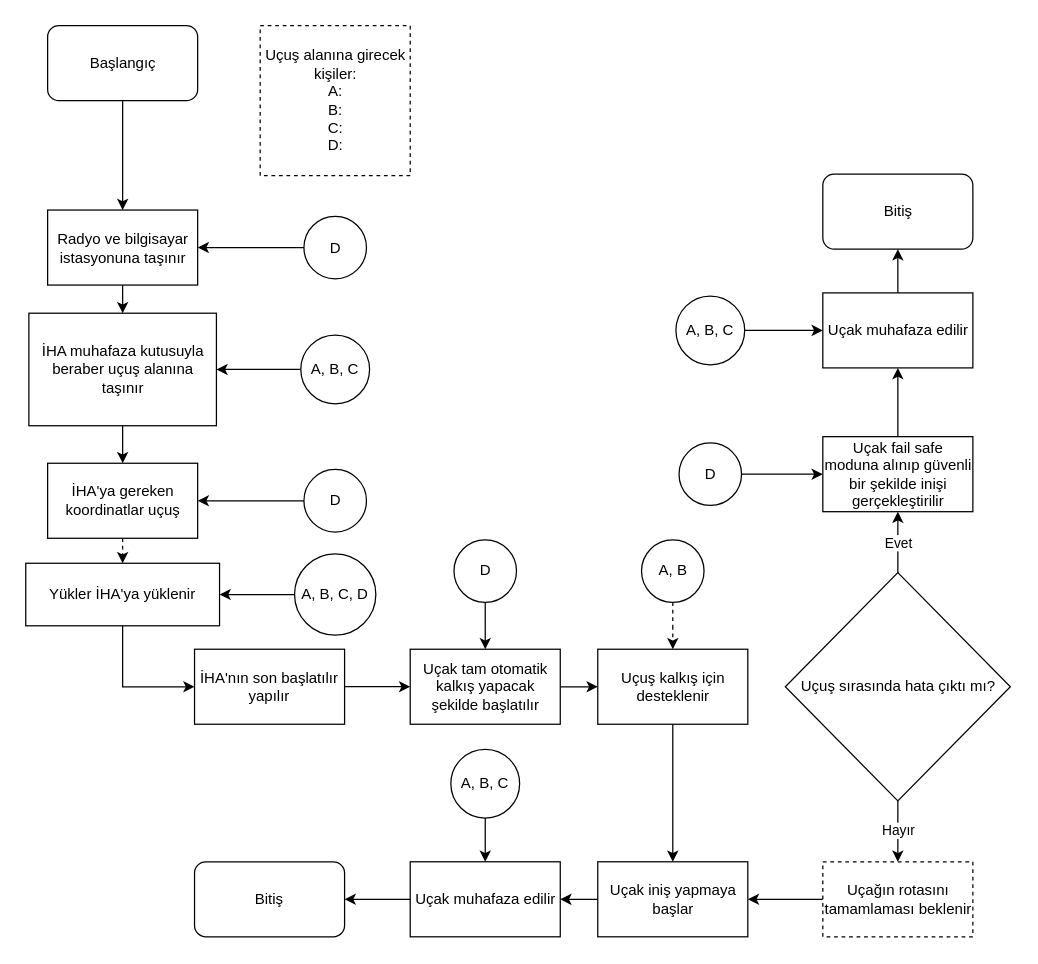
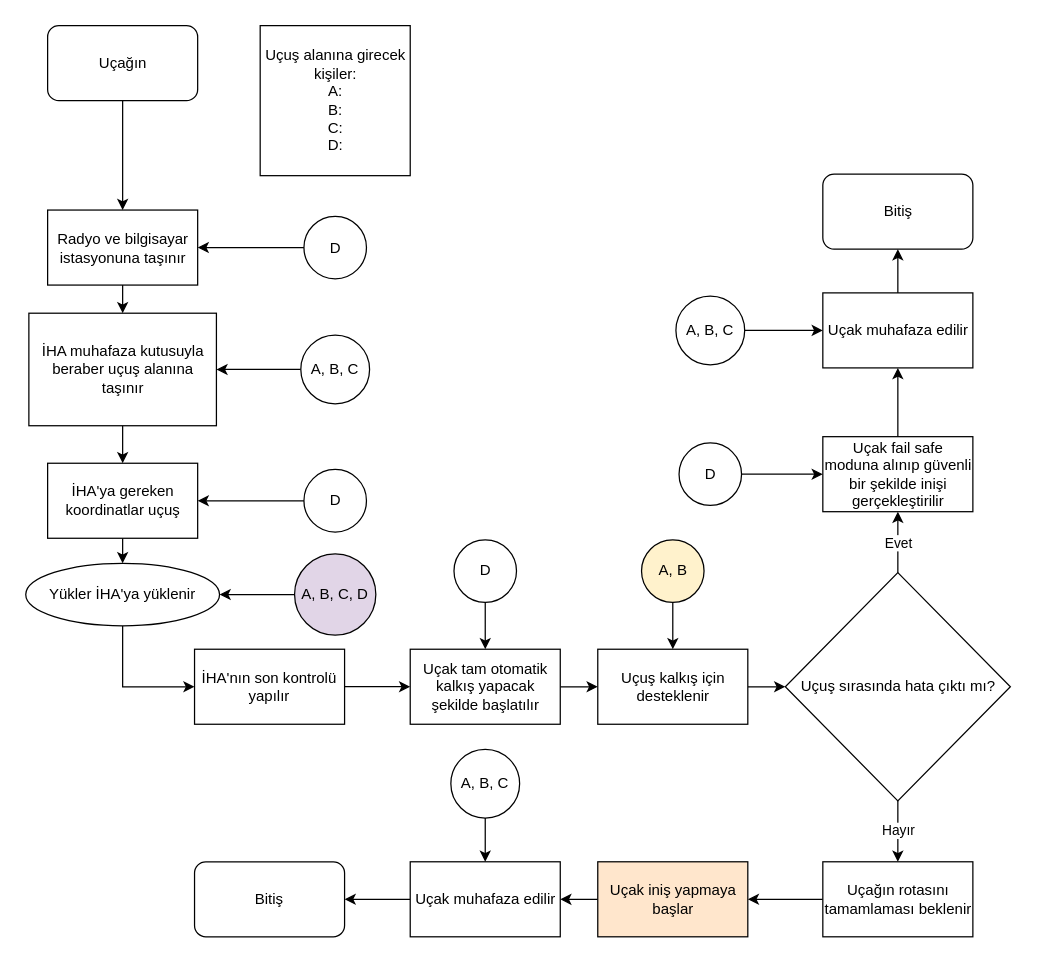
(123, 63) -> (123, 63)
(335, 101) -> (335, 101)
(123, 547) -> (123, 547)
(673, 571) -> (673, 571)
(123, 594) -> (123, 594)
(335, 594) -> (335, 594)
(673, 625) -> (673, 625)
(269, 687) -> (269, 687)
(673, 788) -> (770, 687)
(673, 899) -> (673, 899)
(898, 899) -> (898, 899)
